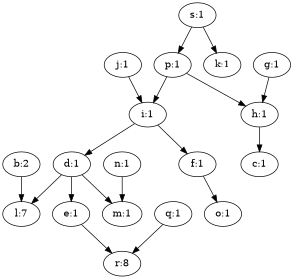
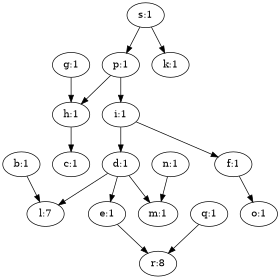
(123, 65) -> none
(21, 164) -> (21, 164)
